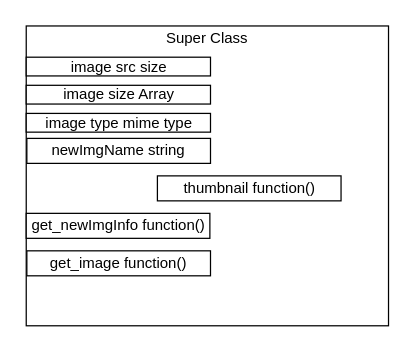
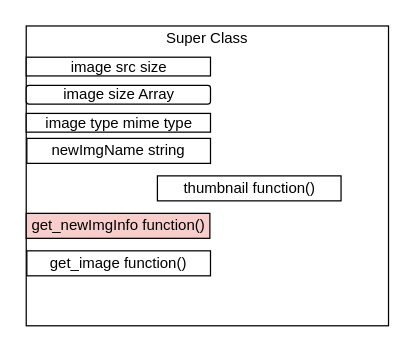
(118, 94) -> (118, 94)
(118, 226) -> (118, 226)
